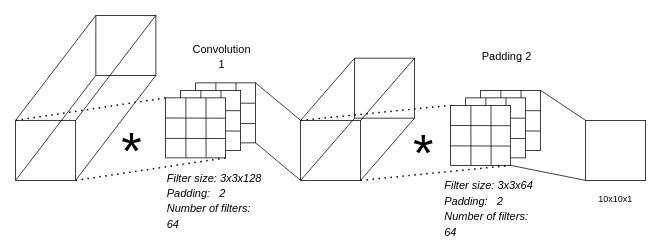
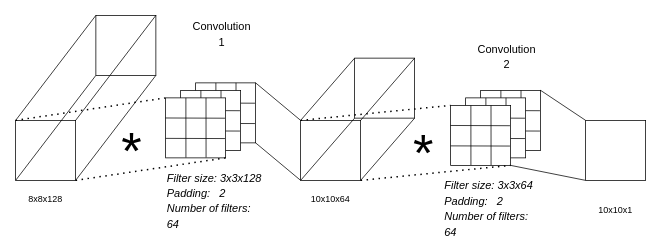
(222, 57) -> (222, 34)
(507, 57) -> (507, 57)
none -> (45, 199)
none -> (330, 199)
(615, 199) -> (615, 210)
